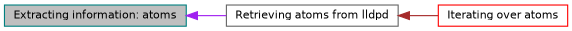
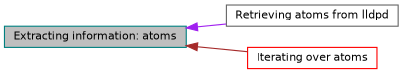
(424, 16) -> (222, 49)
